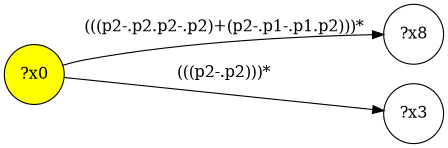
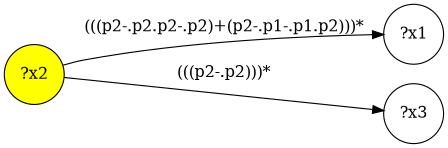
(414, 34) -> (414, 34)
(34, 75) -> (34, 75)
